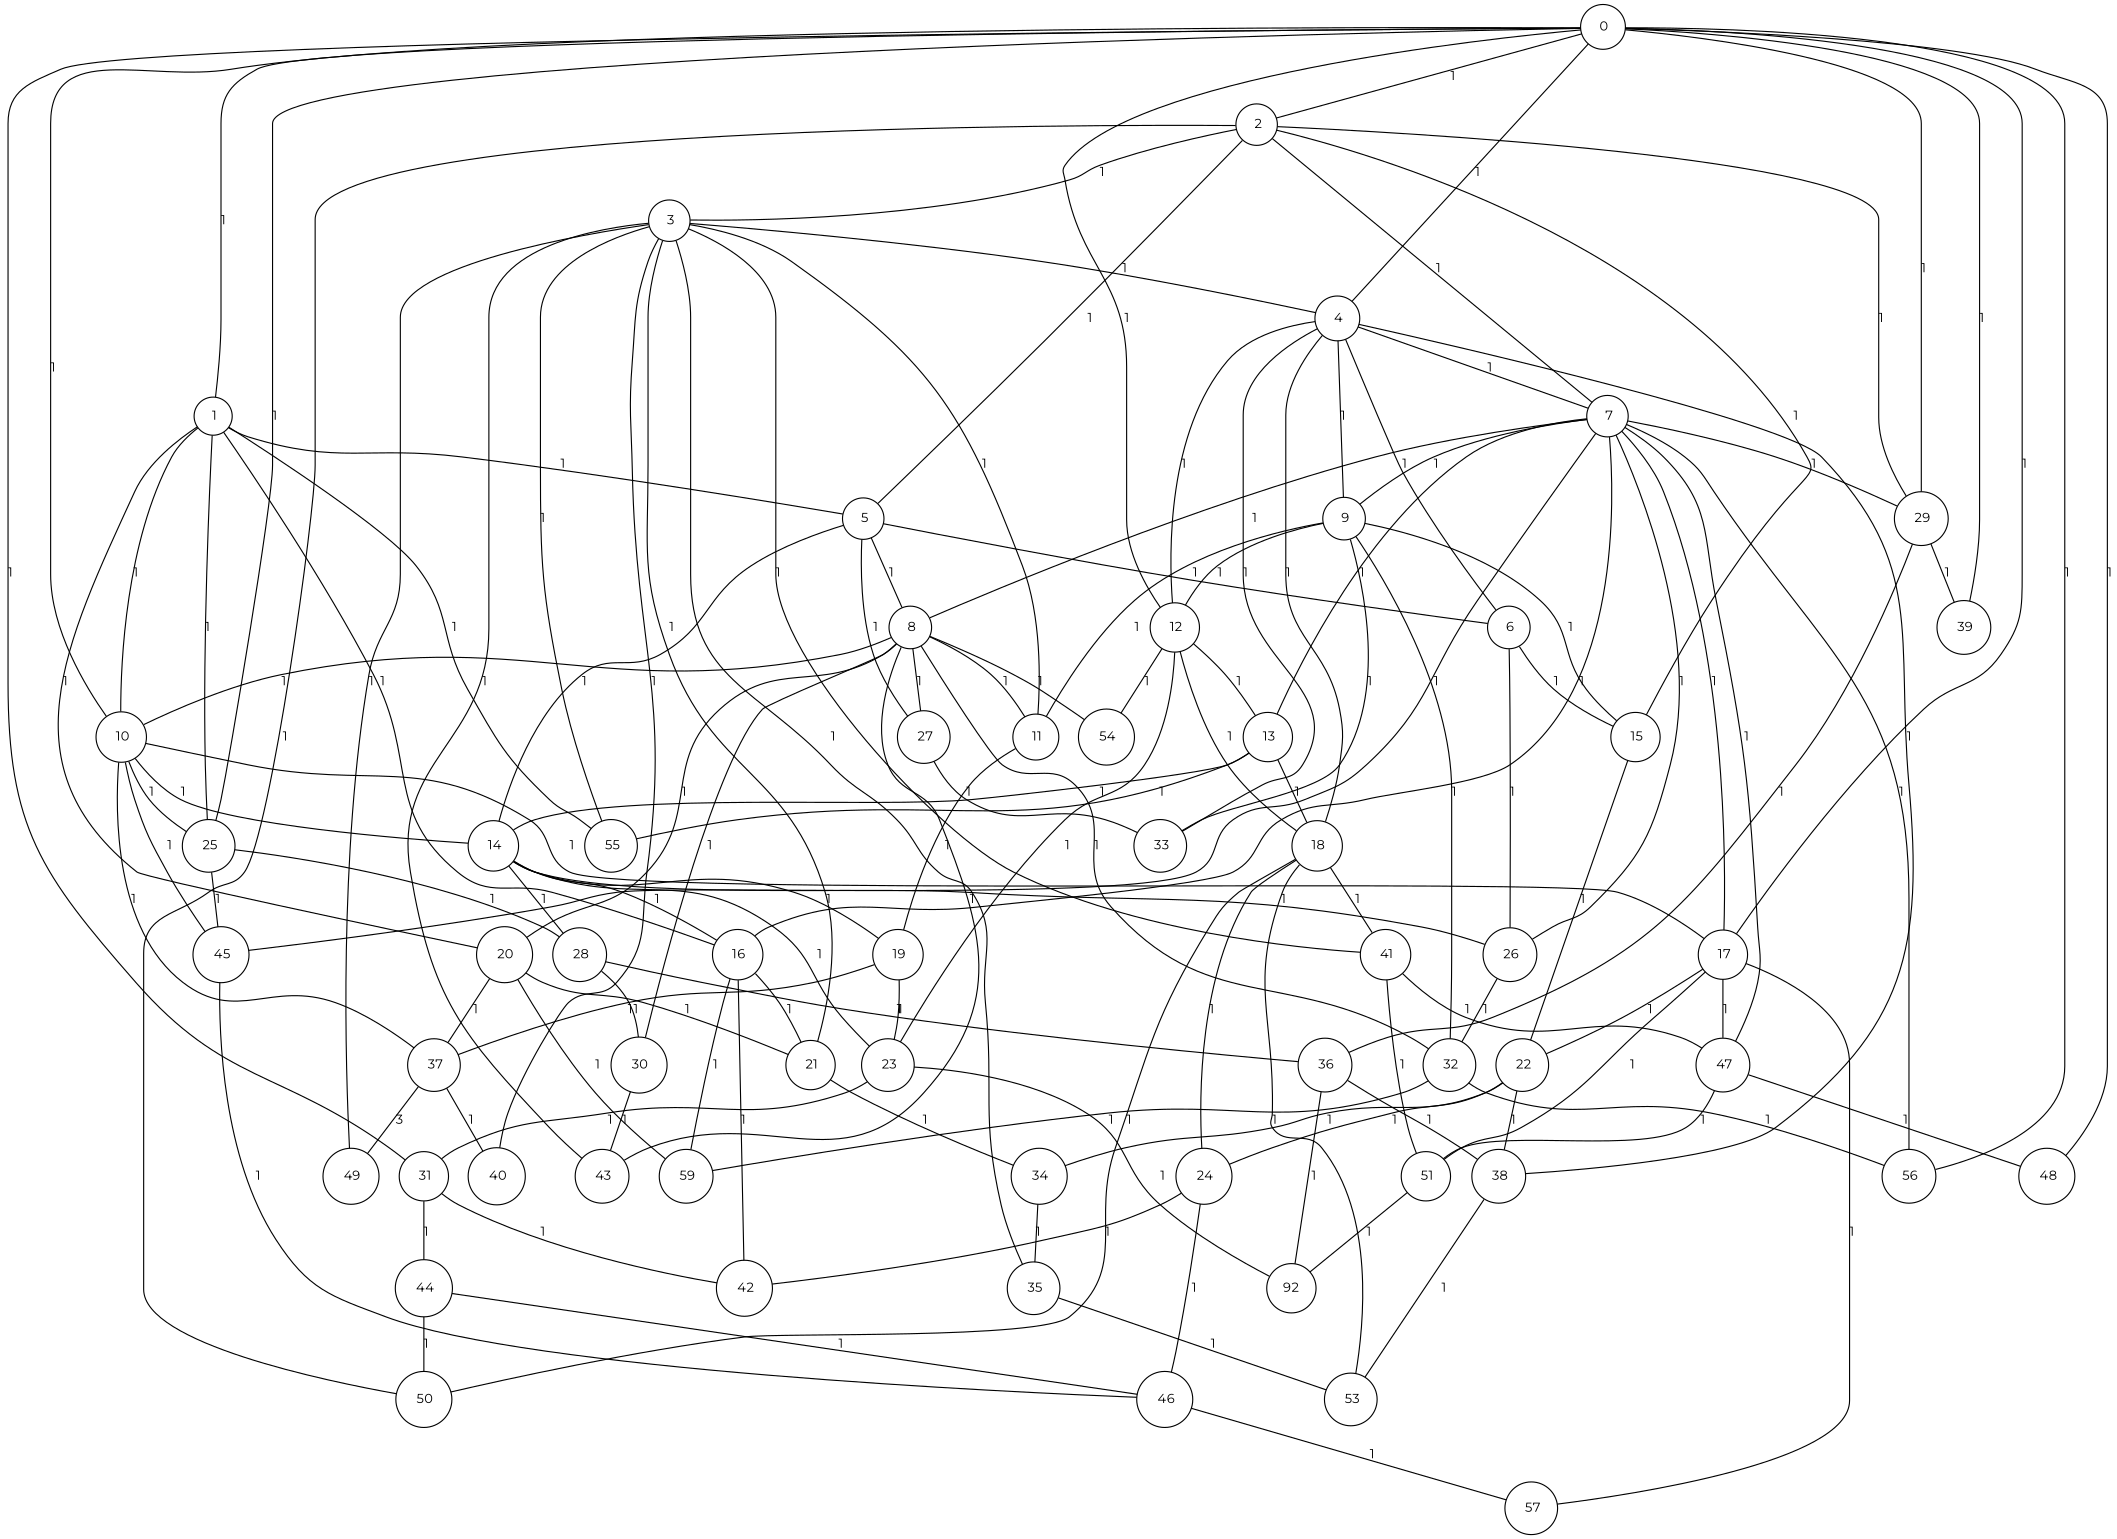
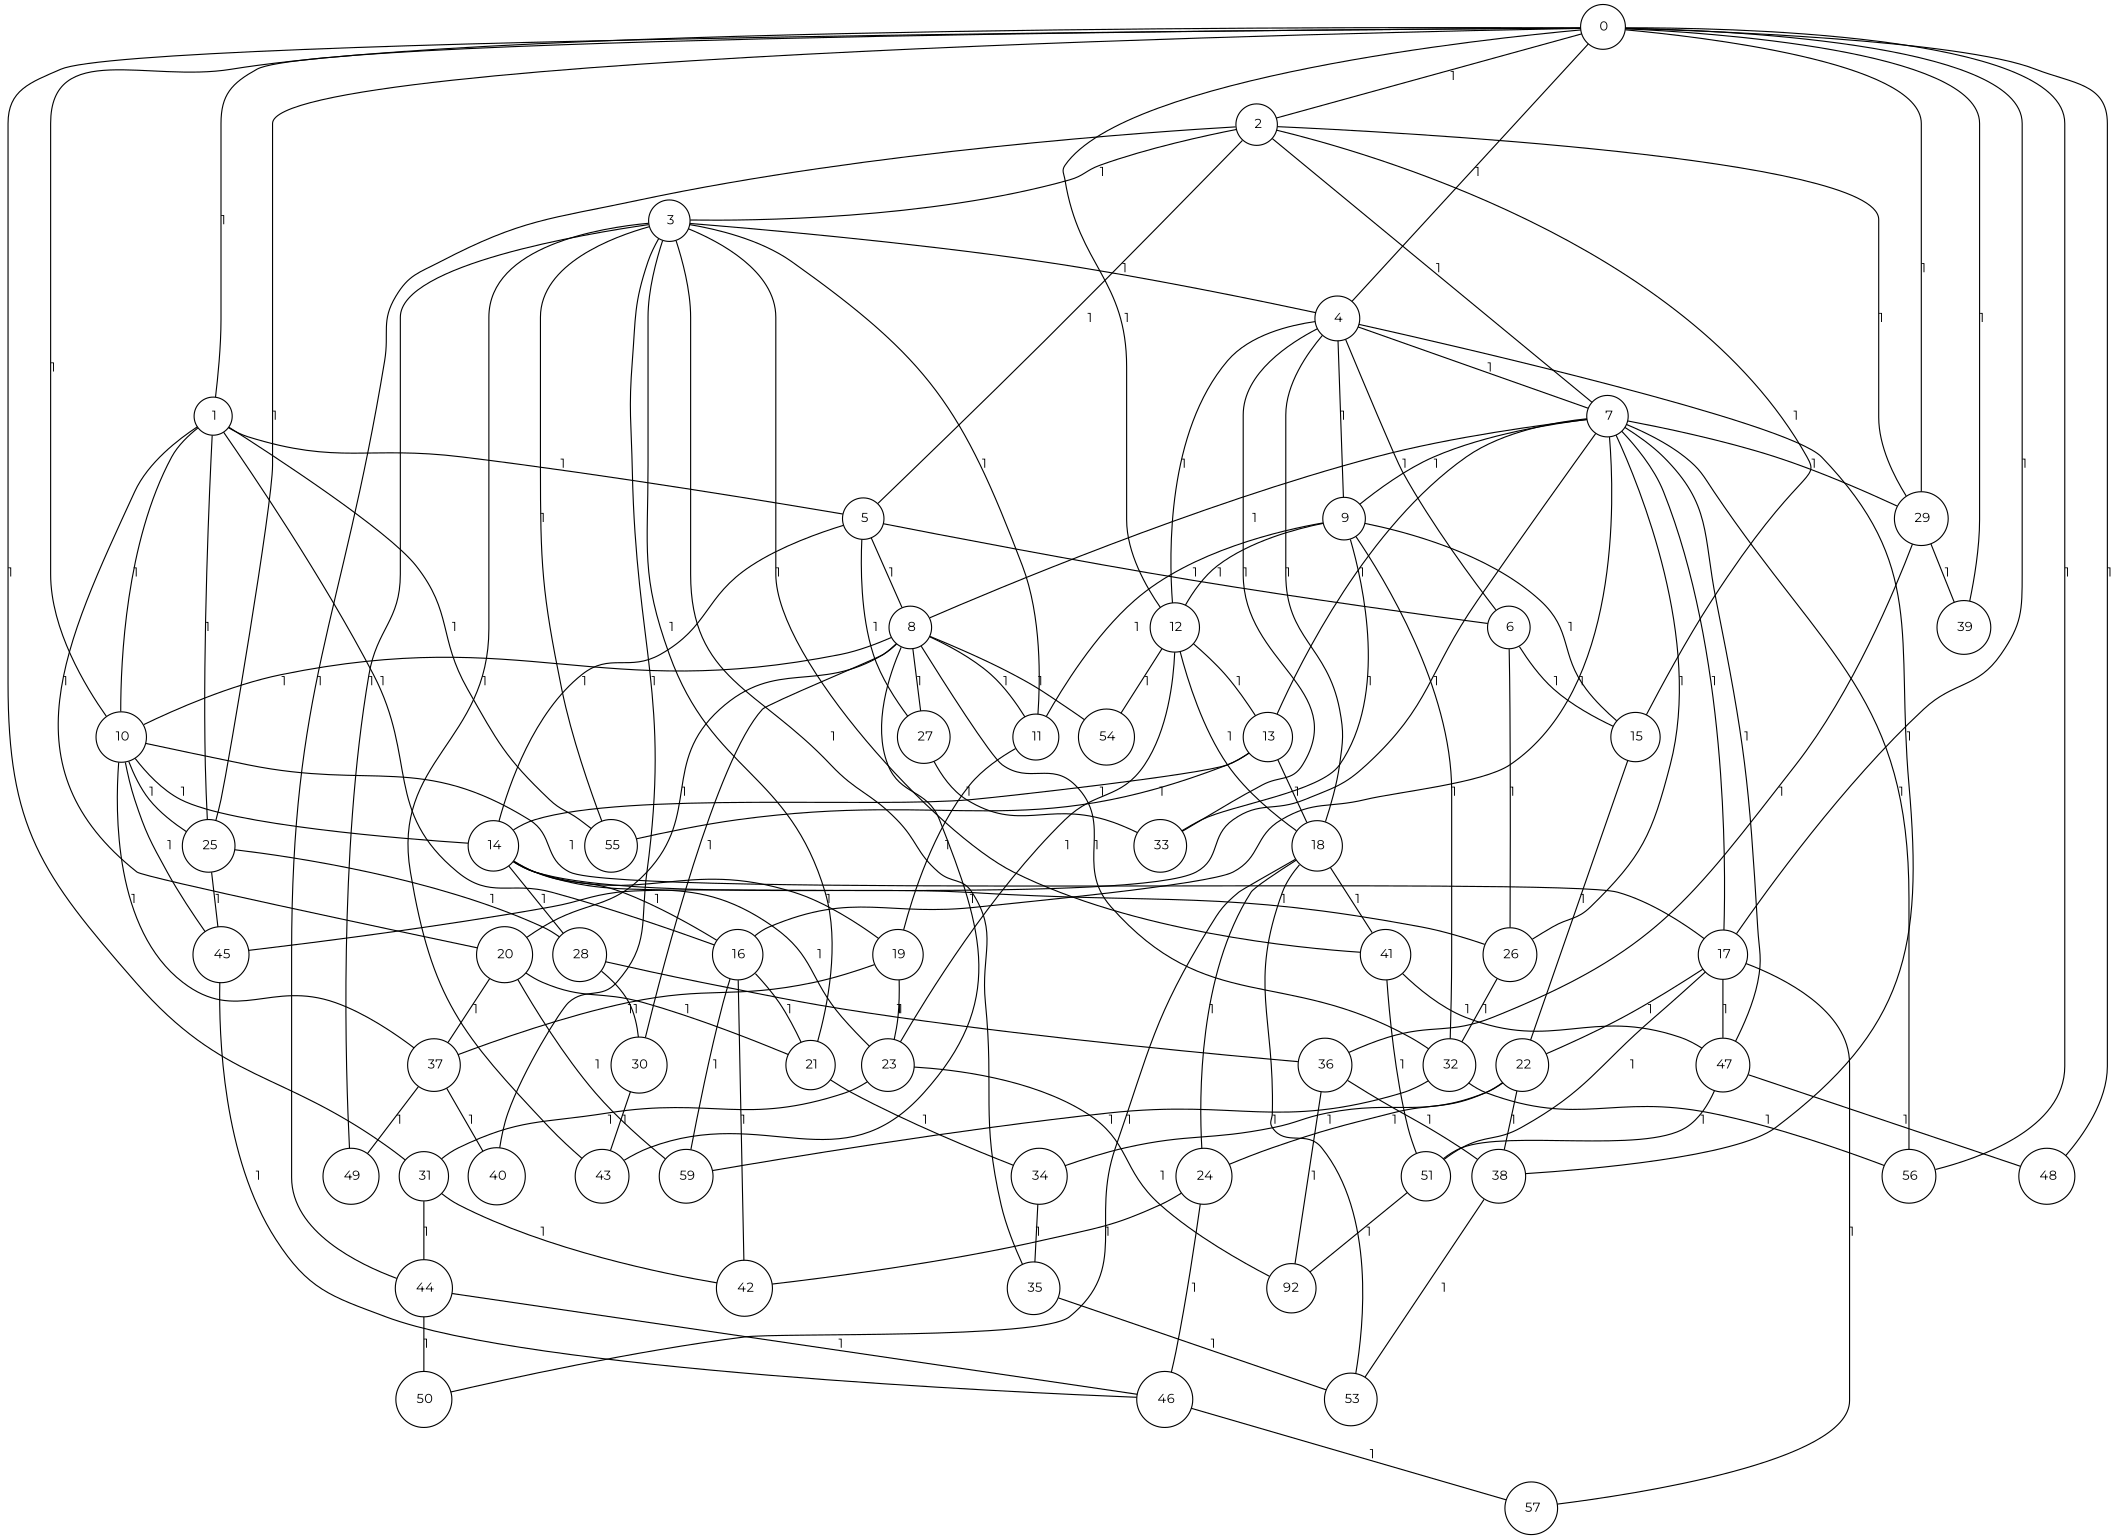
(315, 459) -> (381, 383)
(400, 1120) -> (400, 1120)
